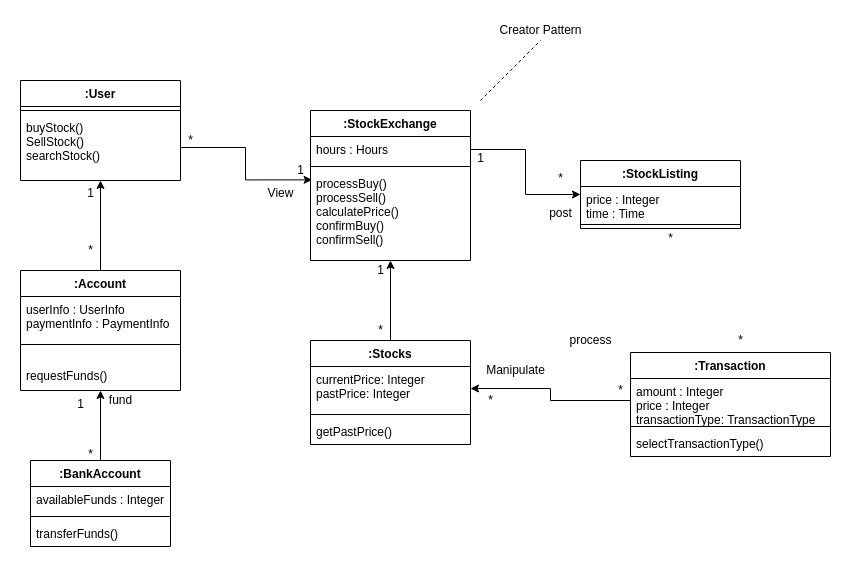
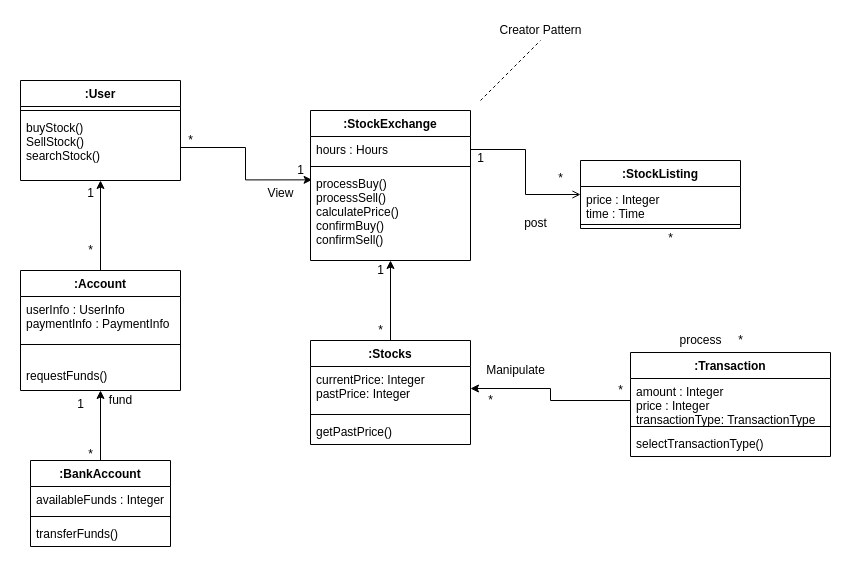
(572, 195) -> (574, 195)
(561, 214) -> (536, 224)
(591, 341) -> (701, 341)
